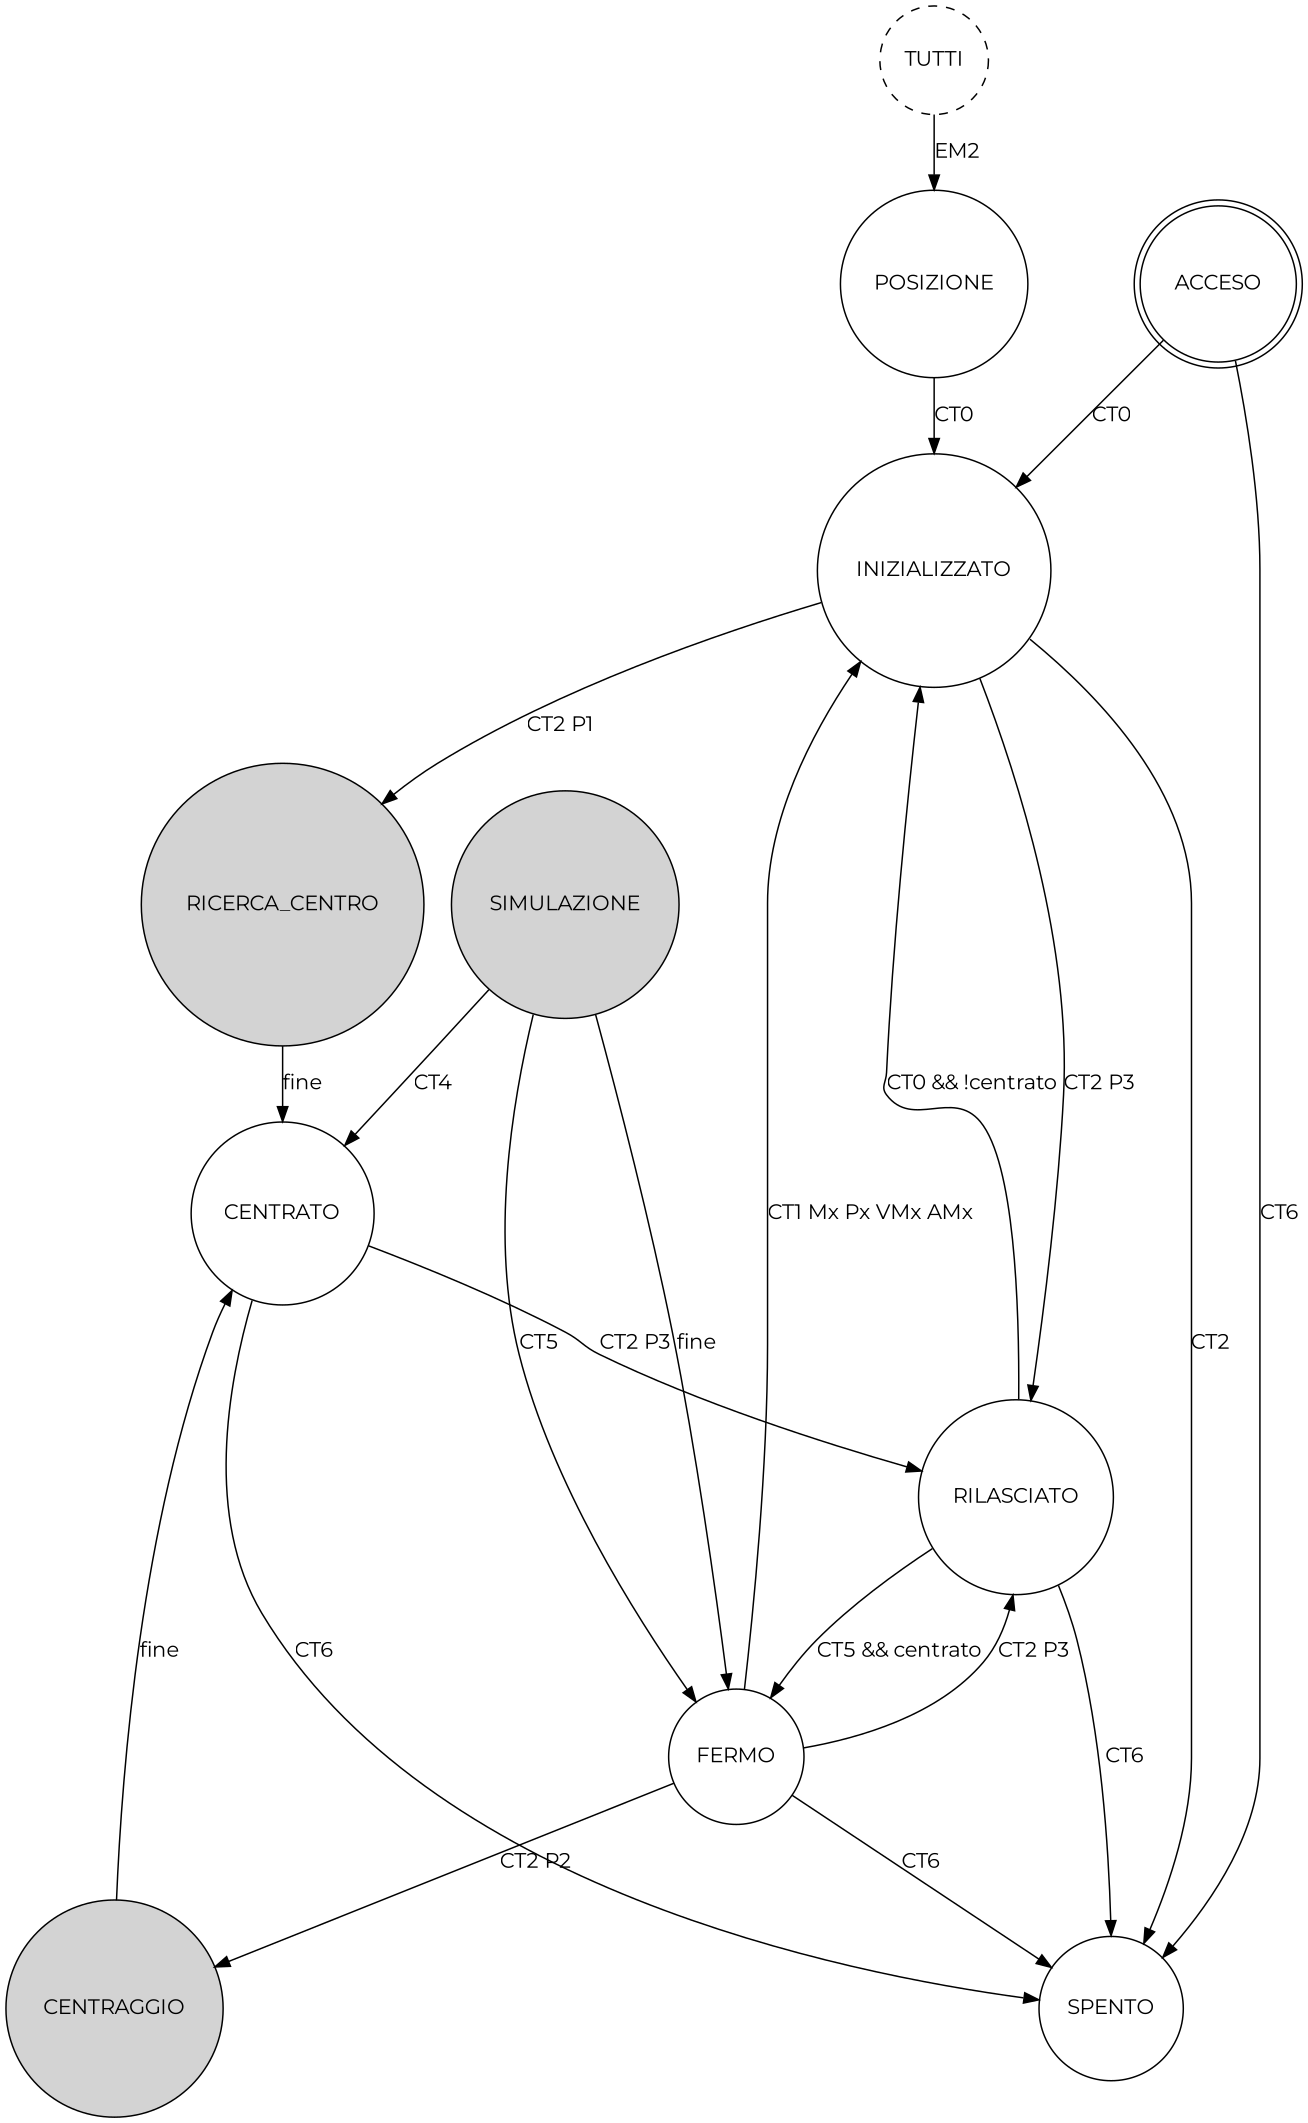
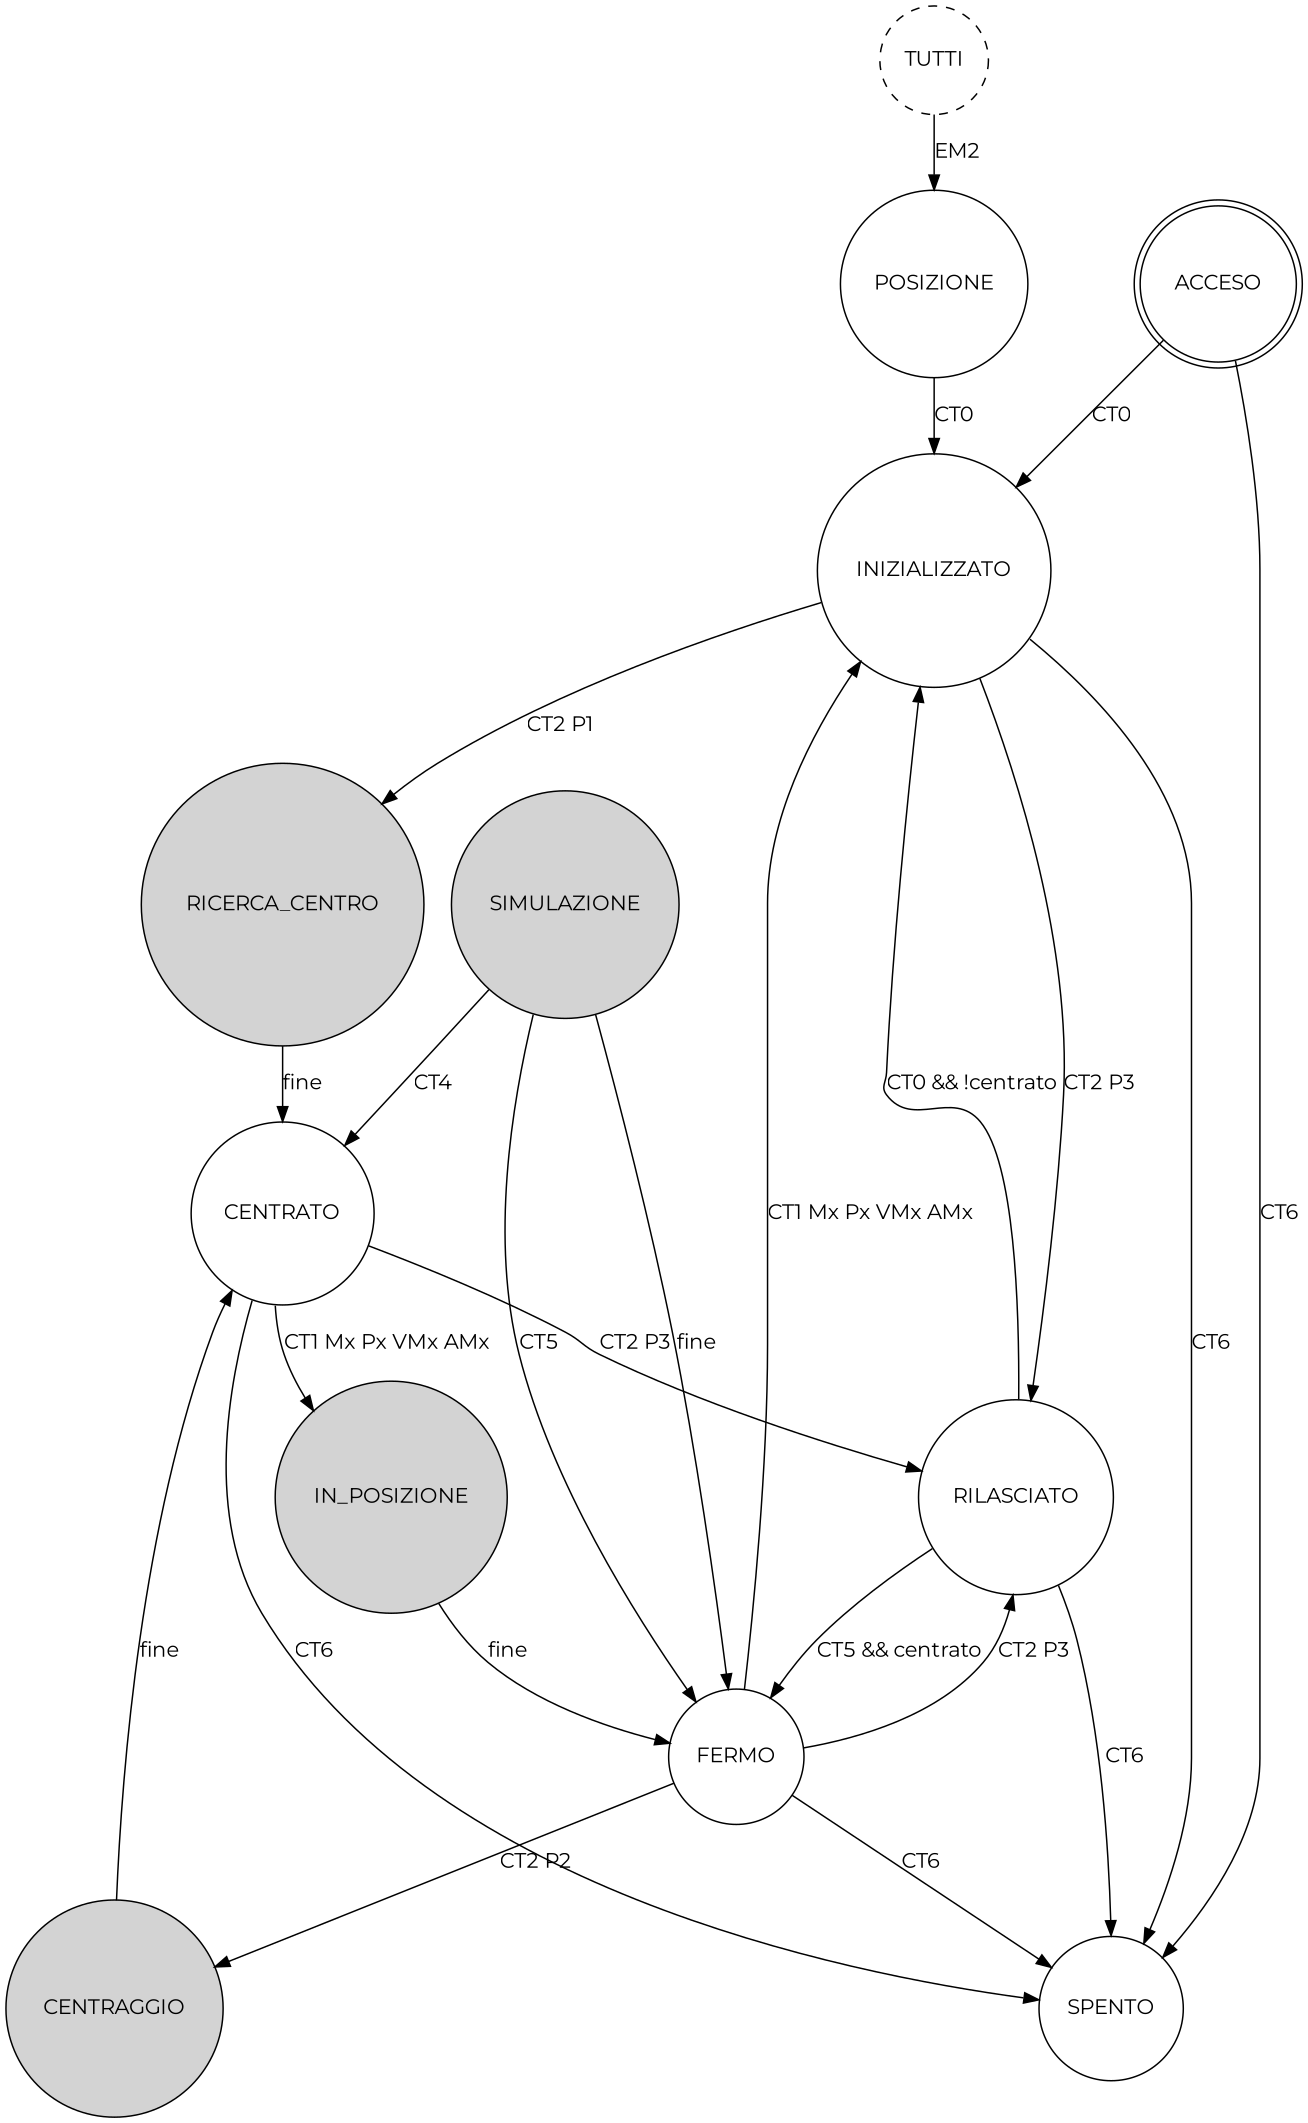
(1211, 1343) -> (1211, 1343)
none -> (391, 1497)
